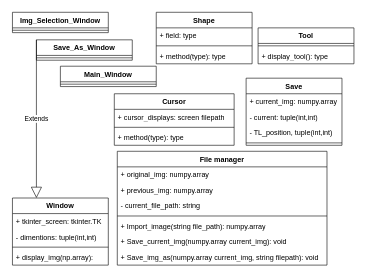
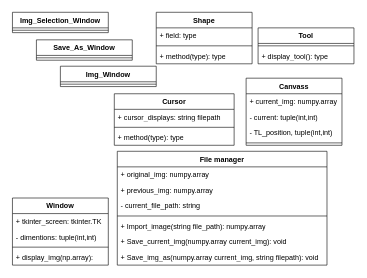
(108, 75) -> (108, 75)
(294, 87) -> (294, 87)
(175, 122) -> (175, 122)
(36, 124) -> none
